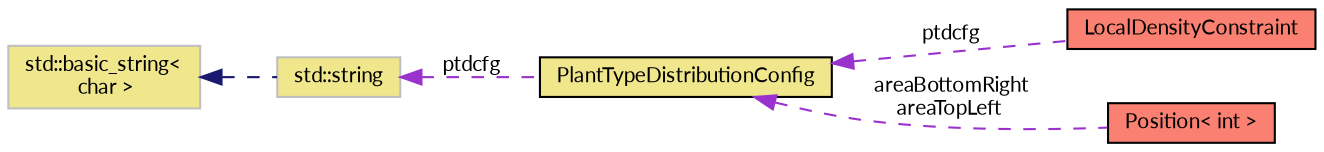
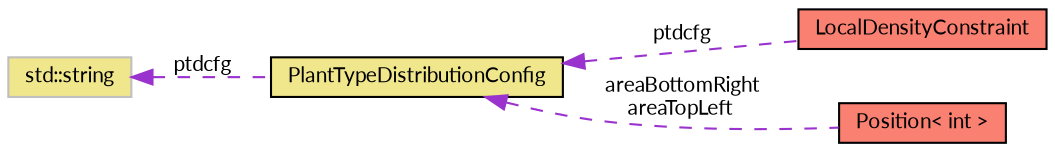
(104, 77) -> none
